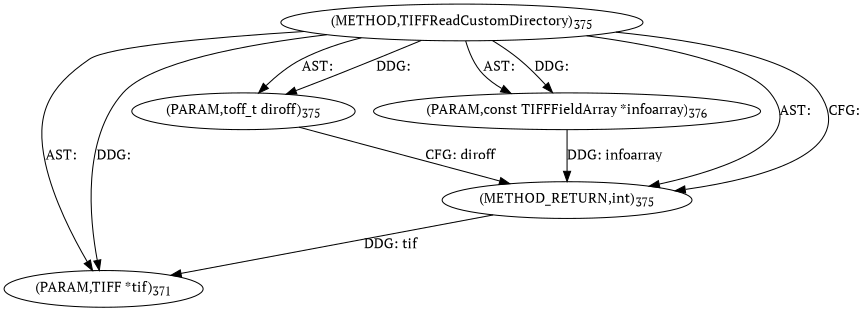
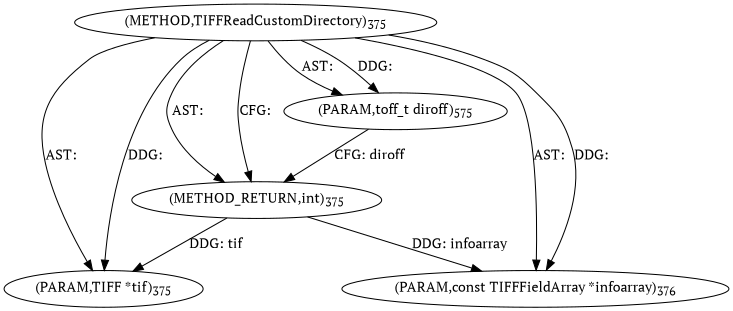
(311, 110) -> (463, 110)
(567, 151) -> (390, 242)
(162, 287) -> (162, 287)
